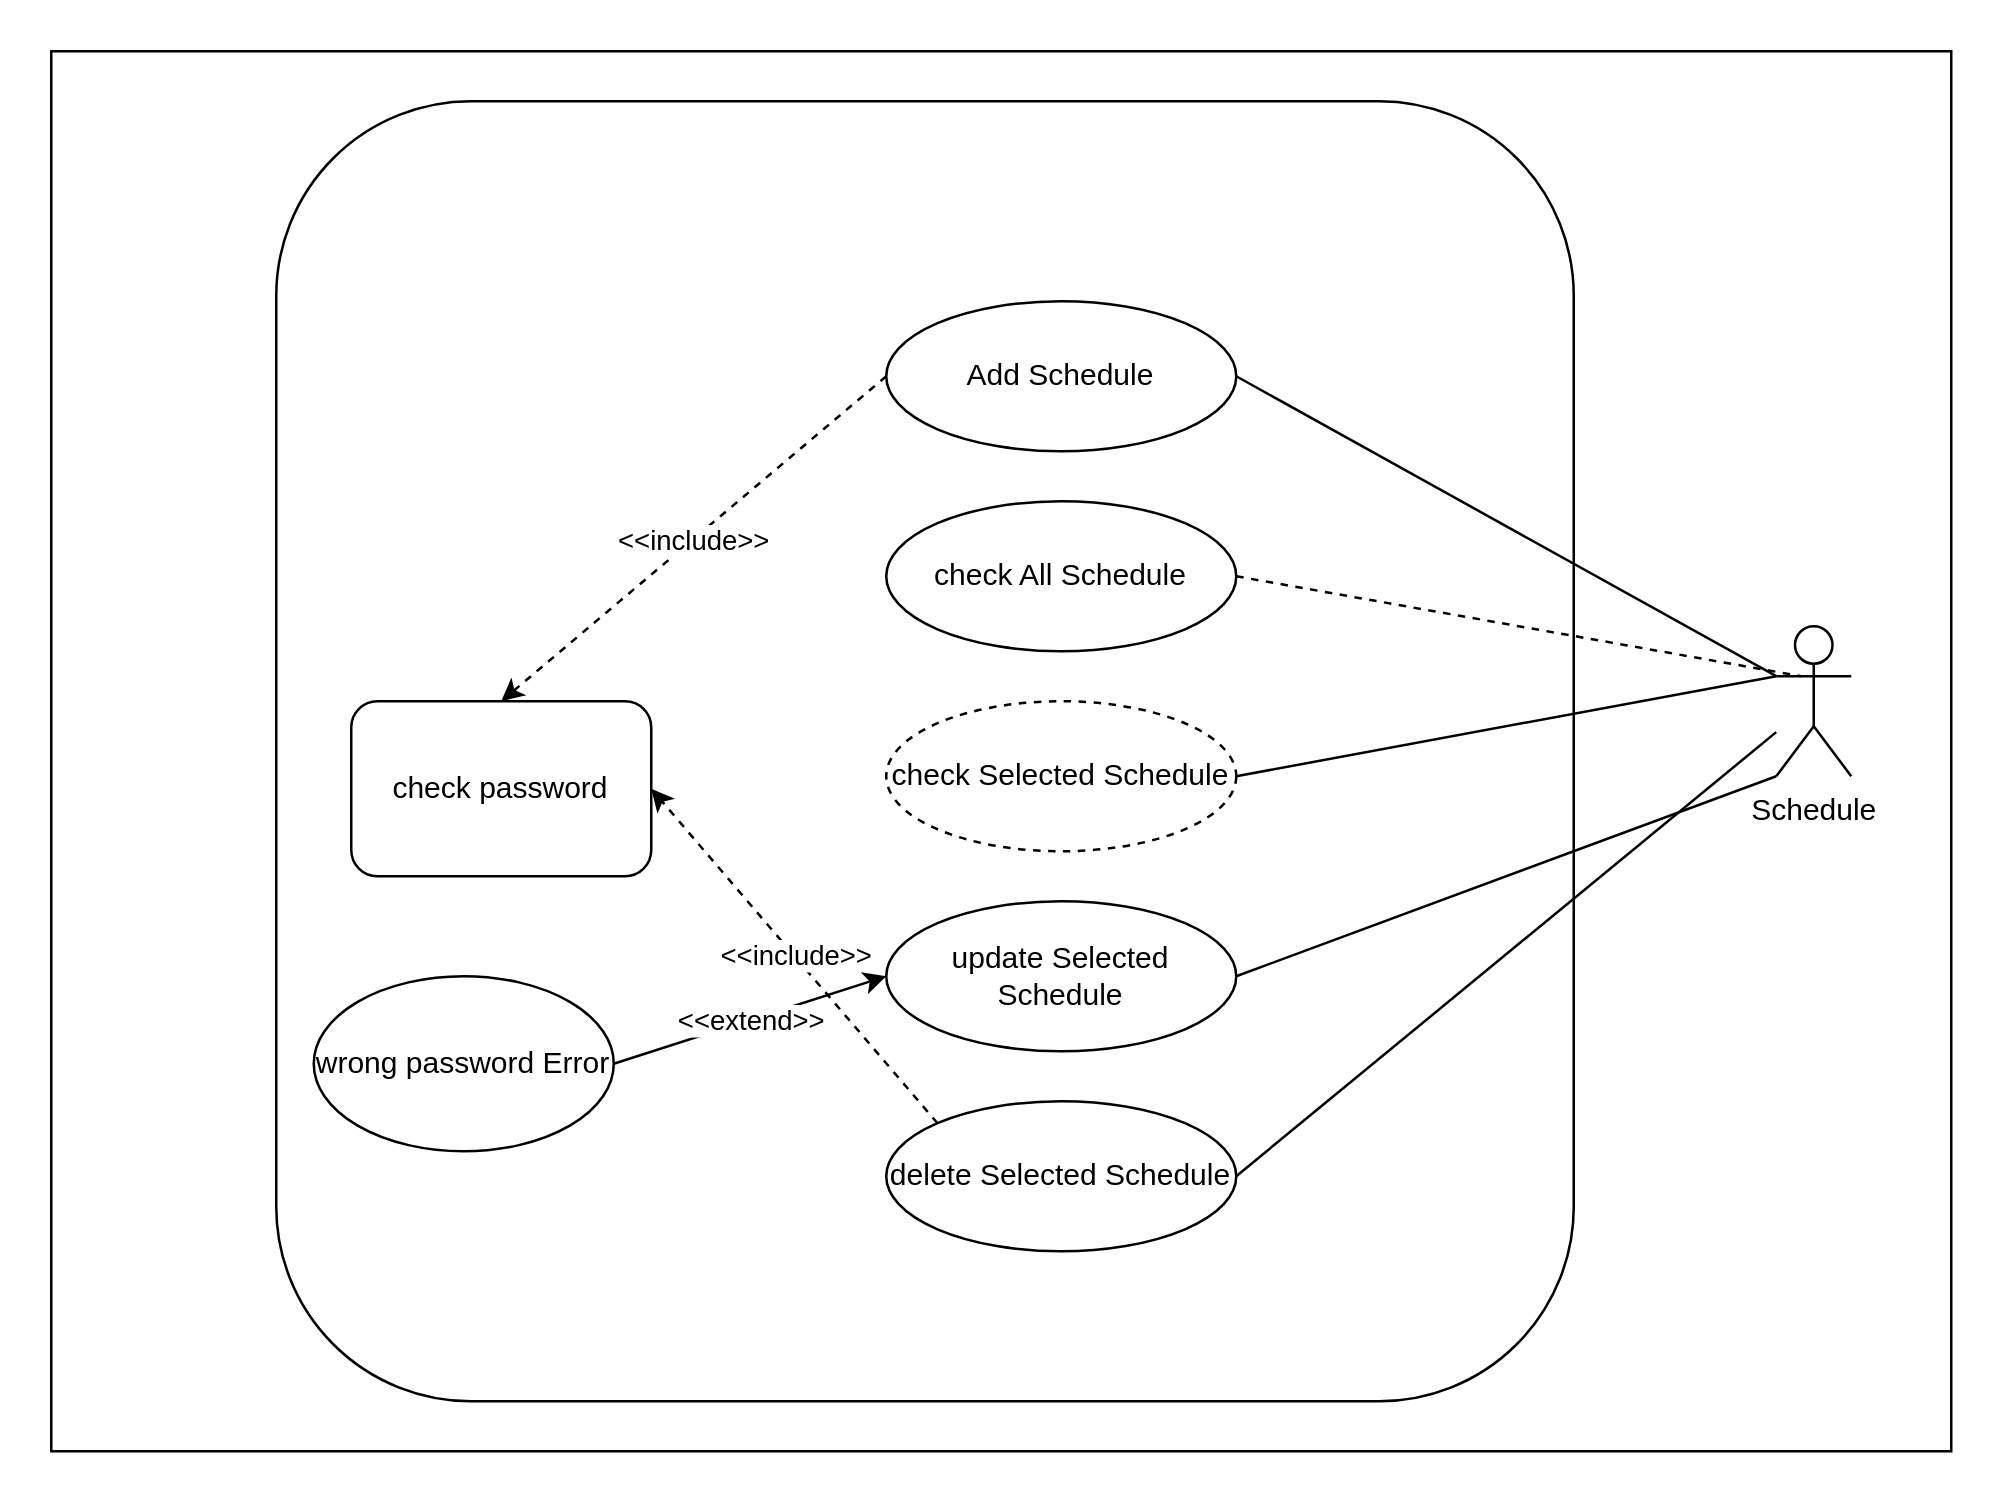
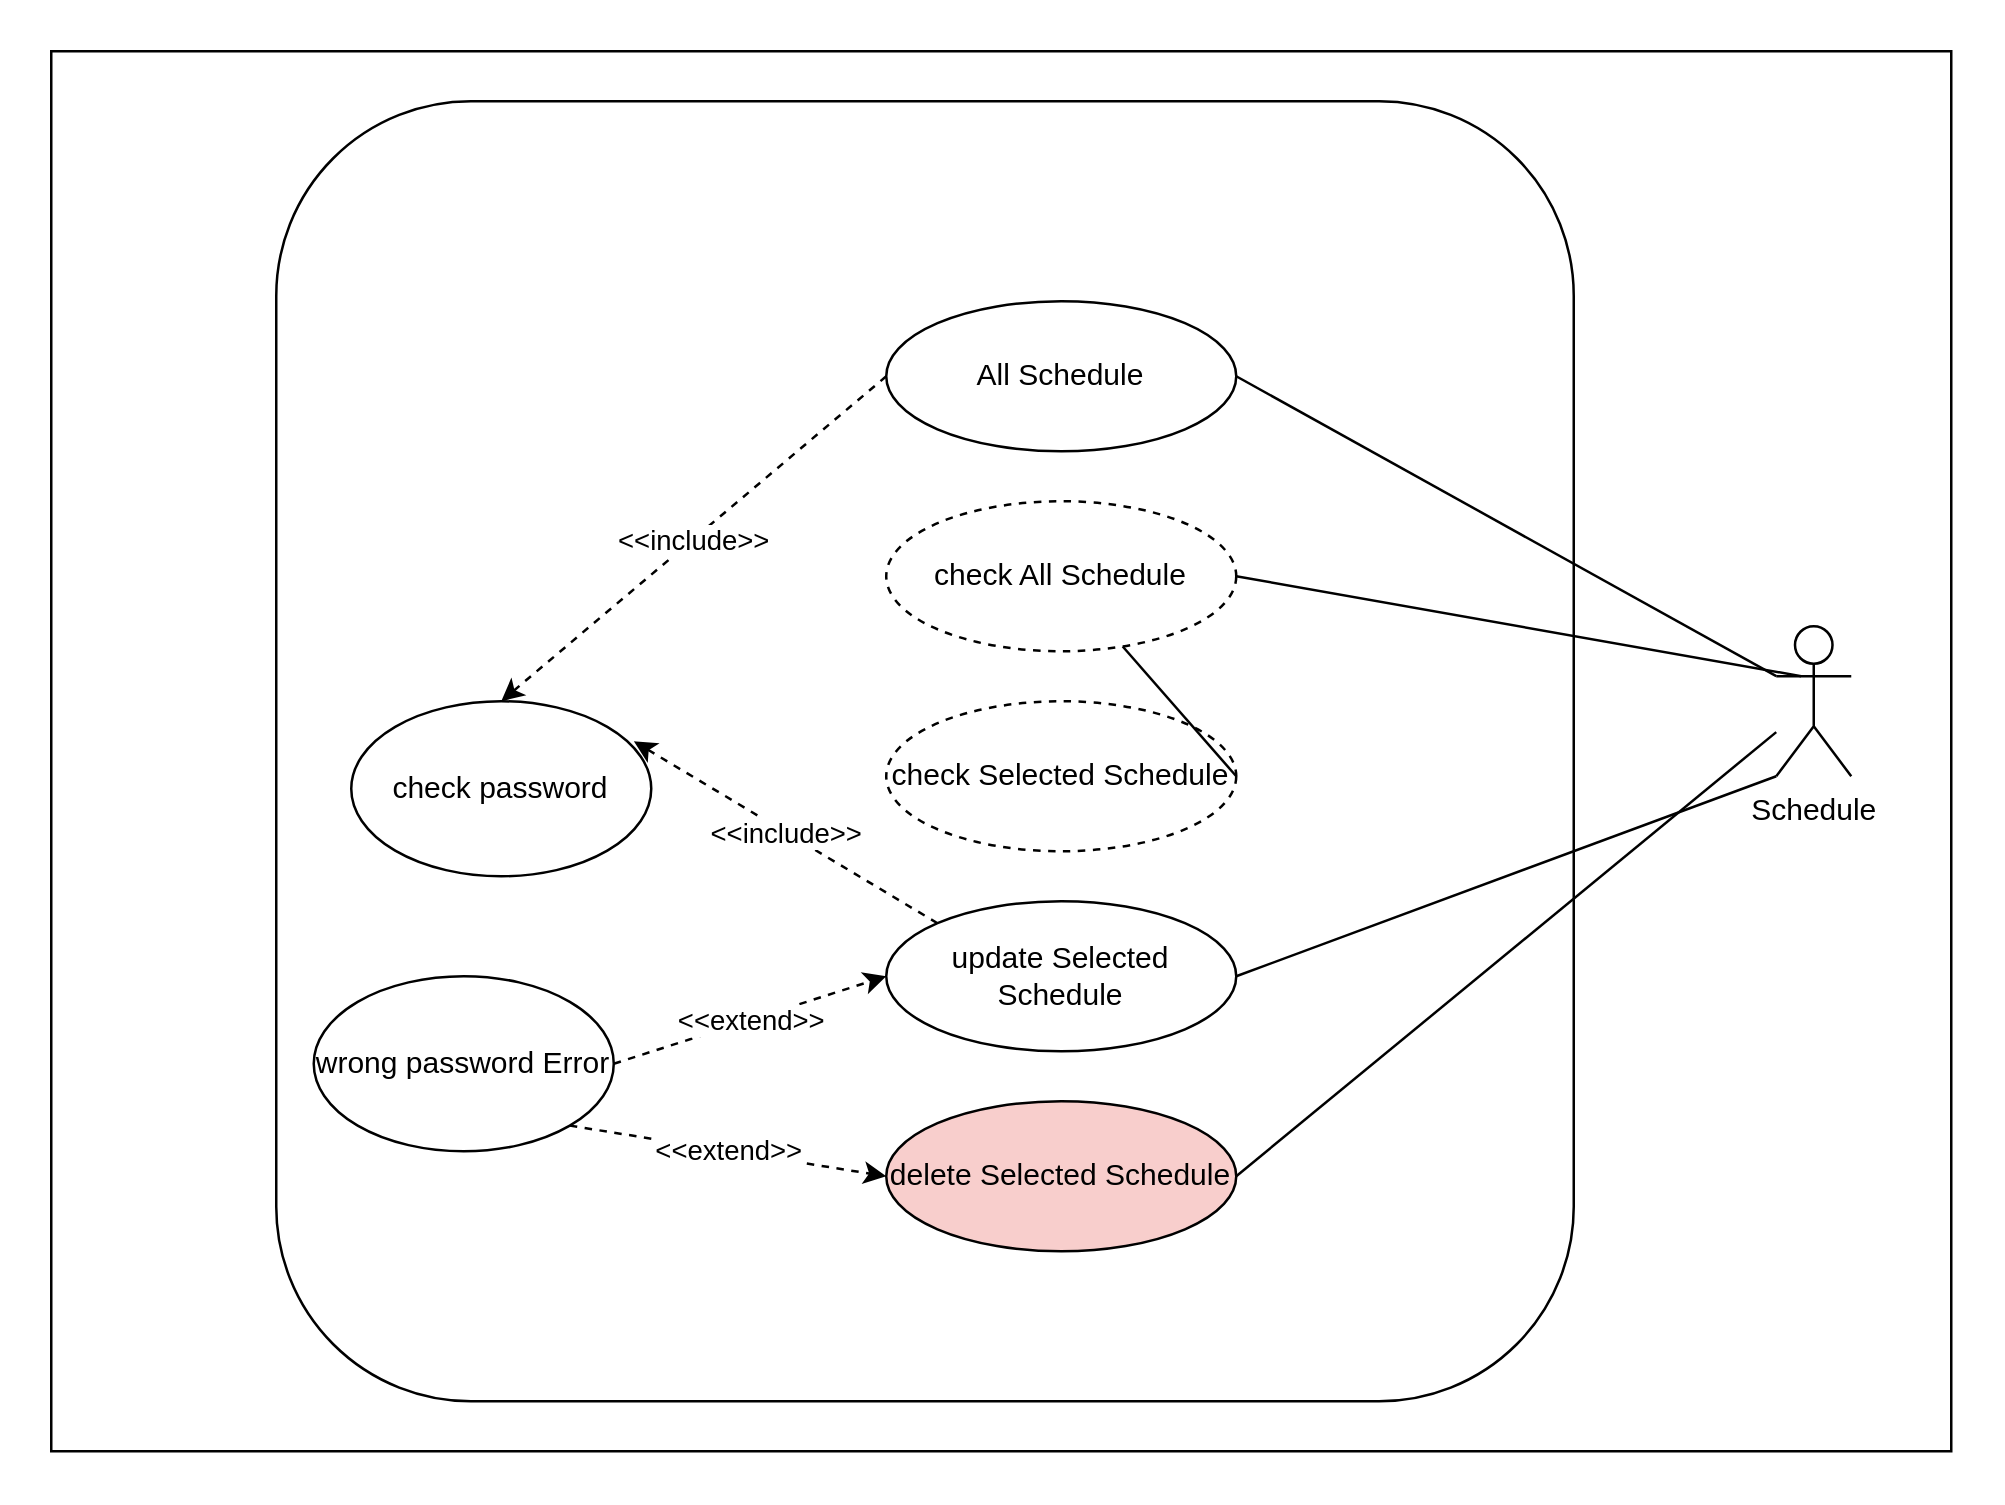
(1061, 376) -> (1061, 376)
(1061, 576) -> (1061, 576)
(1498, 622) -> (1498, 622)
(1503, 727) -> (1179, 711)
(501, 789) -> (501, 789)
(721, 871) -> none
none -> (877, 887)
(658, 1050) -> (658, 1050)
none -> (727, 1151)
(1061, 1176) -> (1061, 1176)
